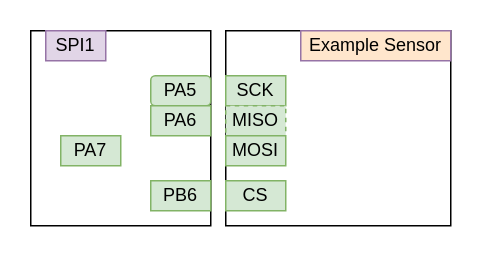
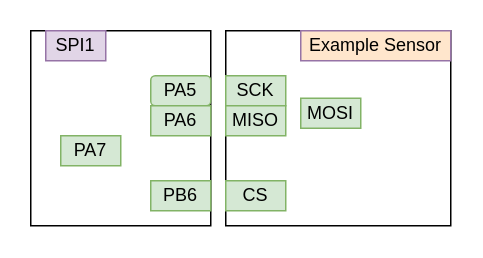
(256, 121) -> (256, 121)
(256, 151) -> (331, 113)
